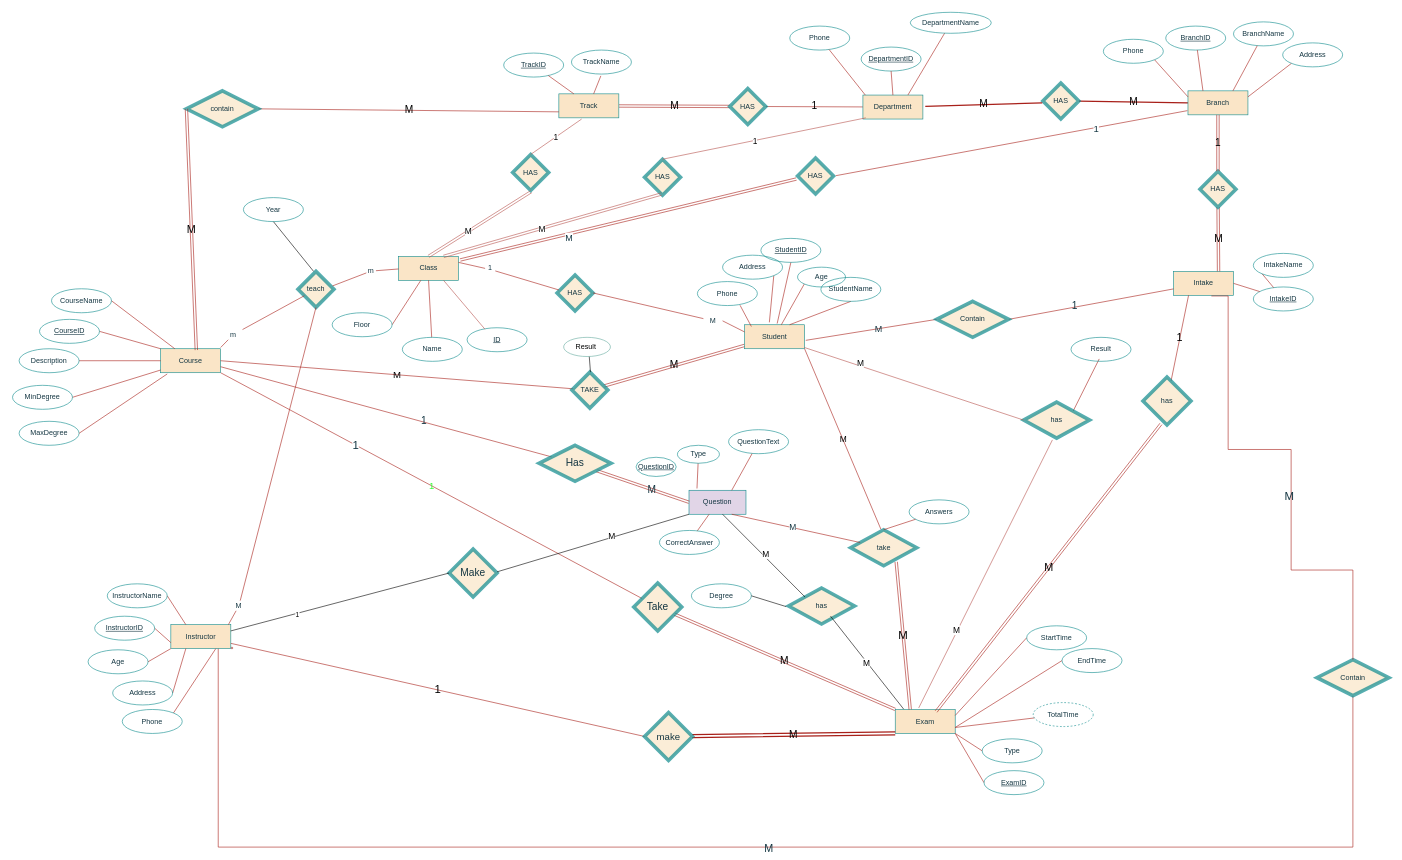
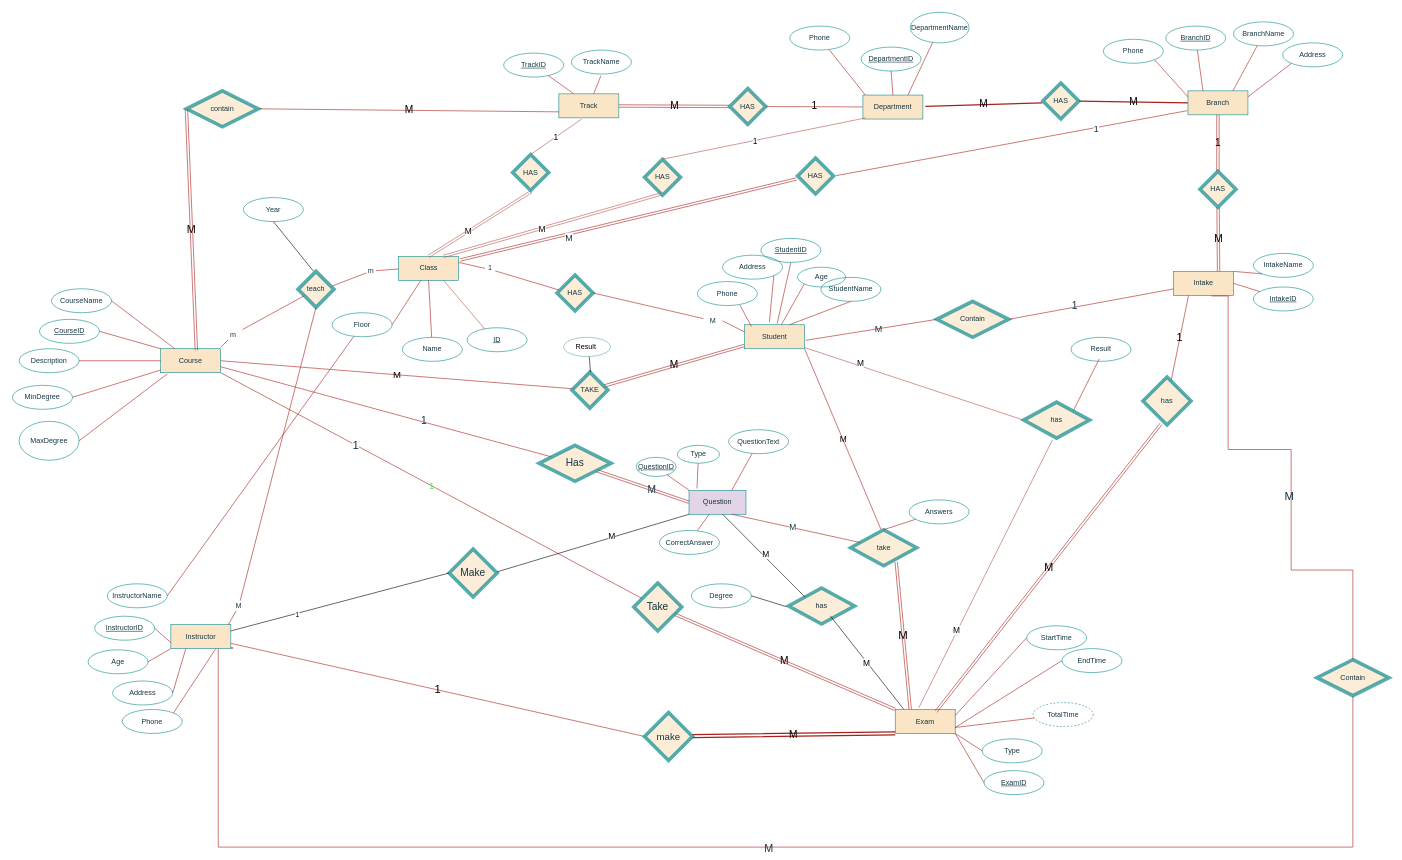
(951, 23) -> (940, 28)
(1268, 280) -> (1248, 273)
(49, 434) -> (49, 441)
none -> (678, 483)
(176, 611) -> (260, 467)
